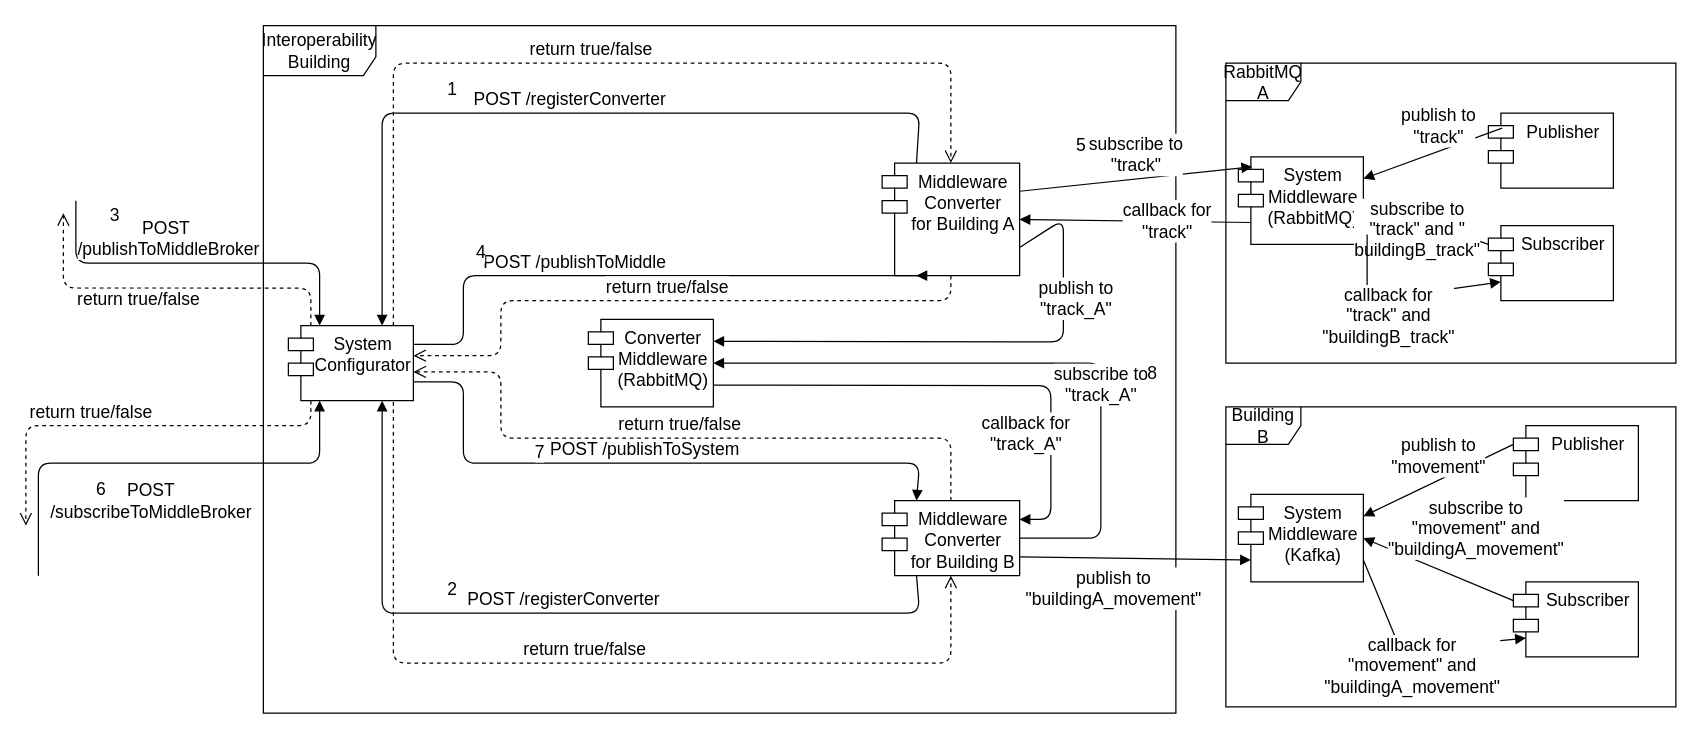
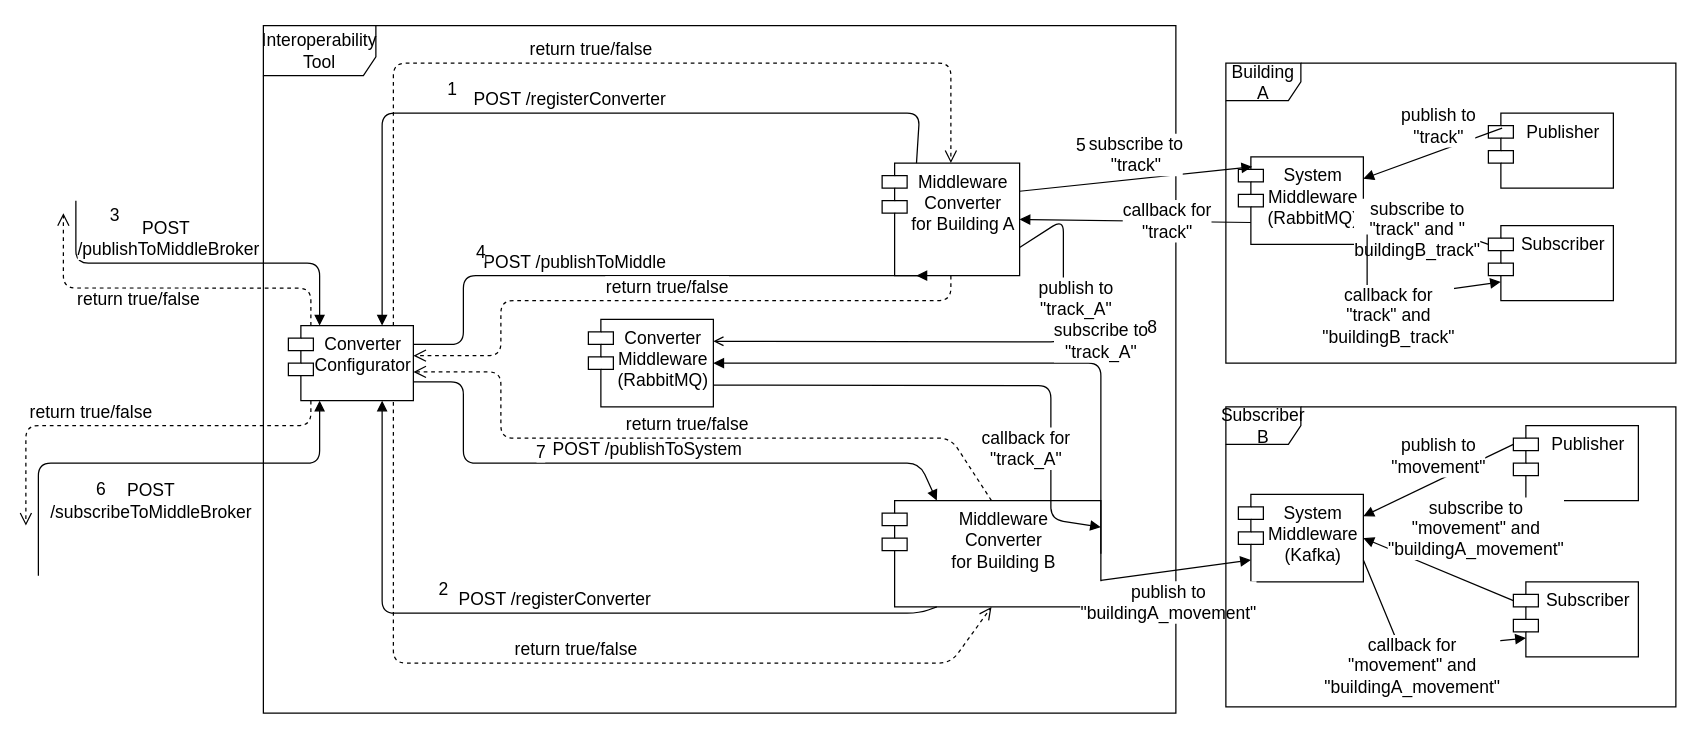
(319, 51) -> (319, 51)
(1263, 82) -> (1263, 82)
(724, 341) -> (721, 341)
(363, 344) -> (363, 344)
(1263, 426) -> (1263, 426)
(951, 538) -> (991, 554)
